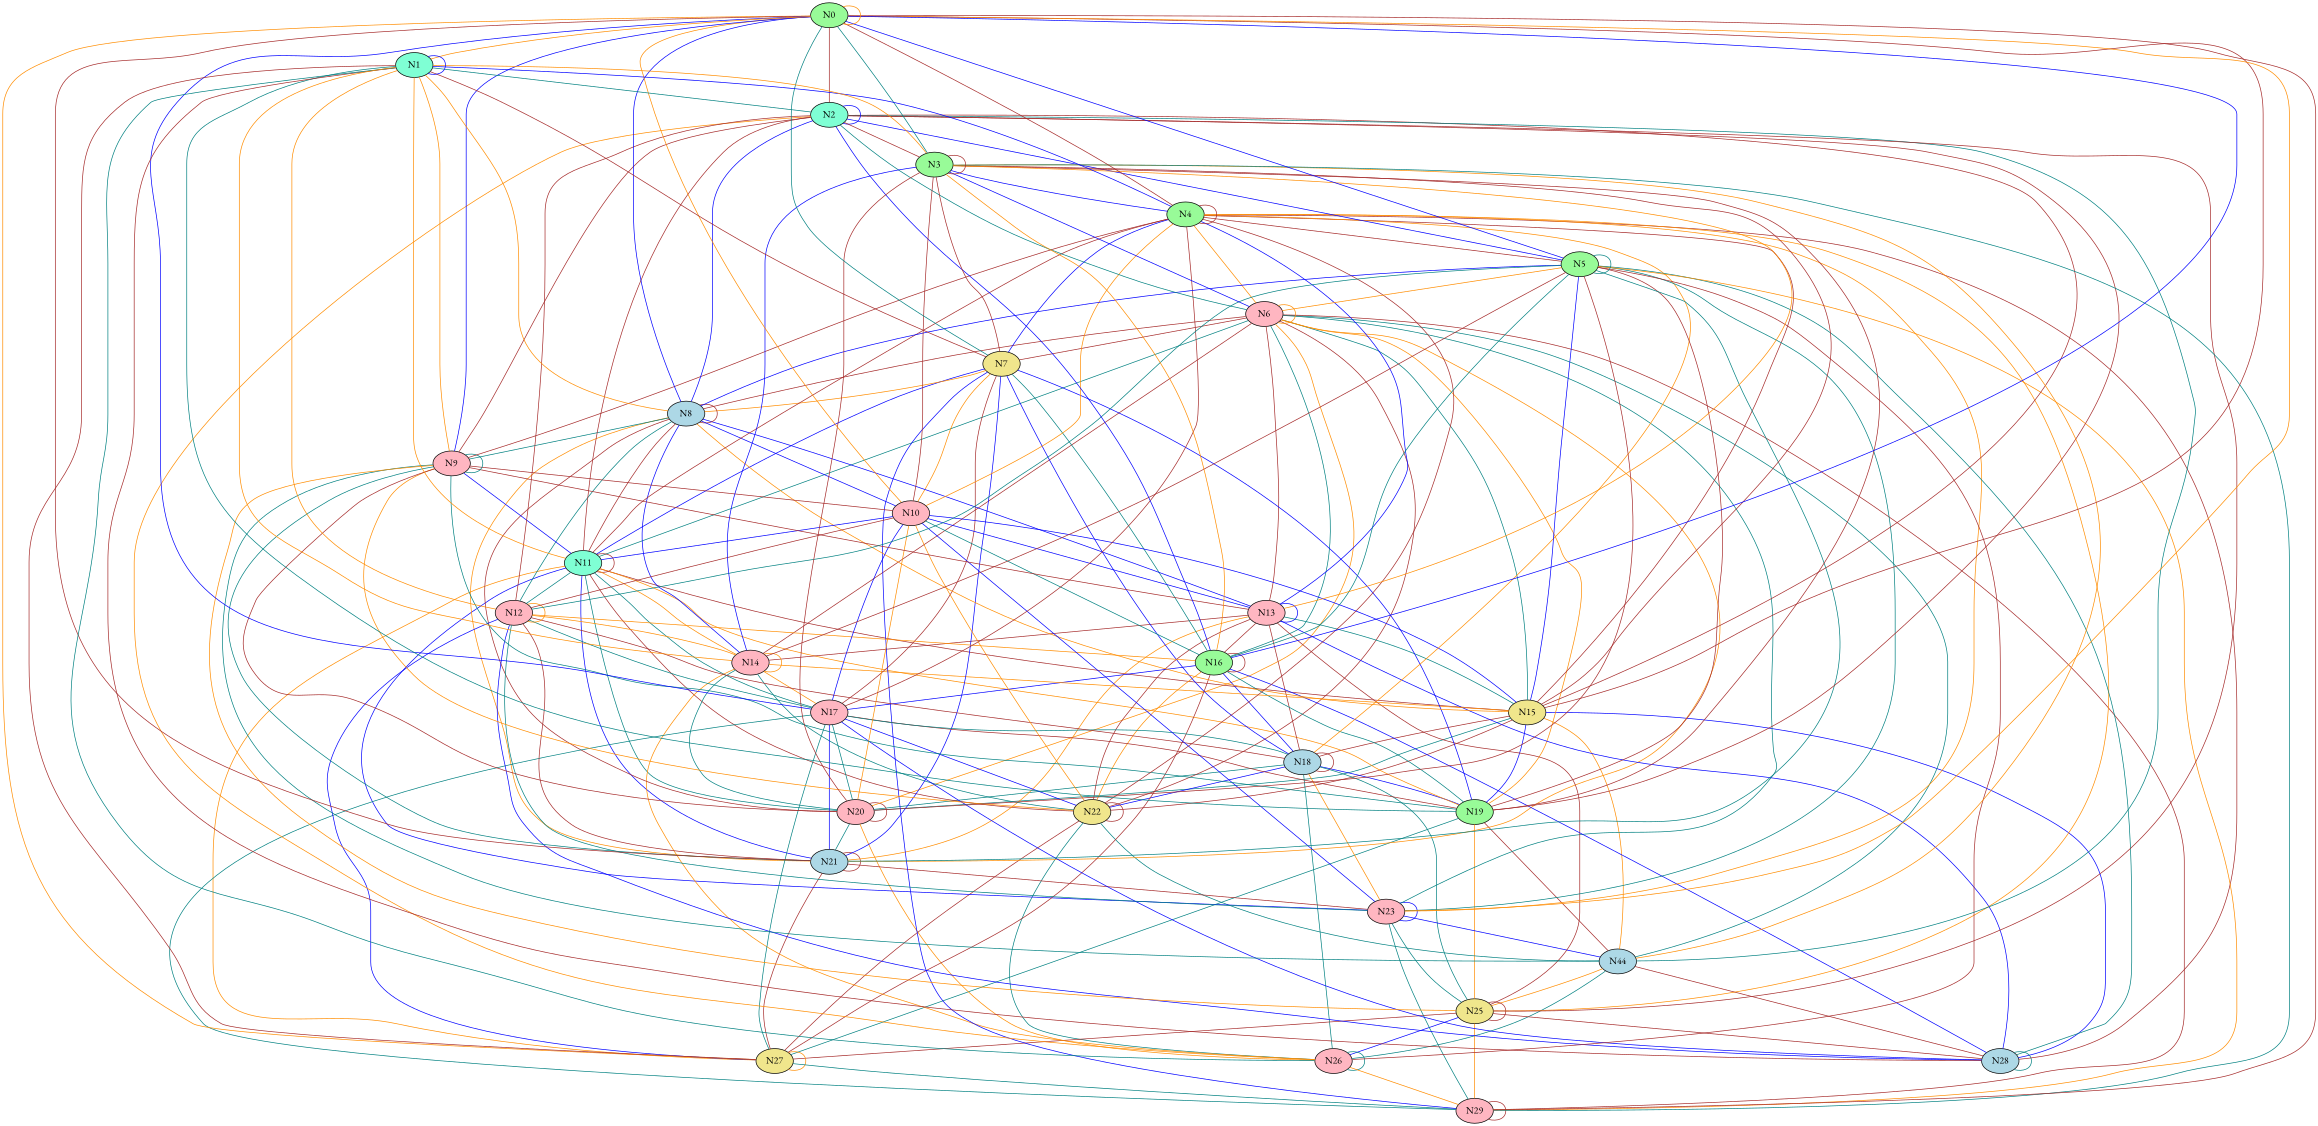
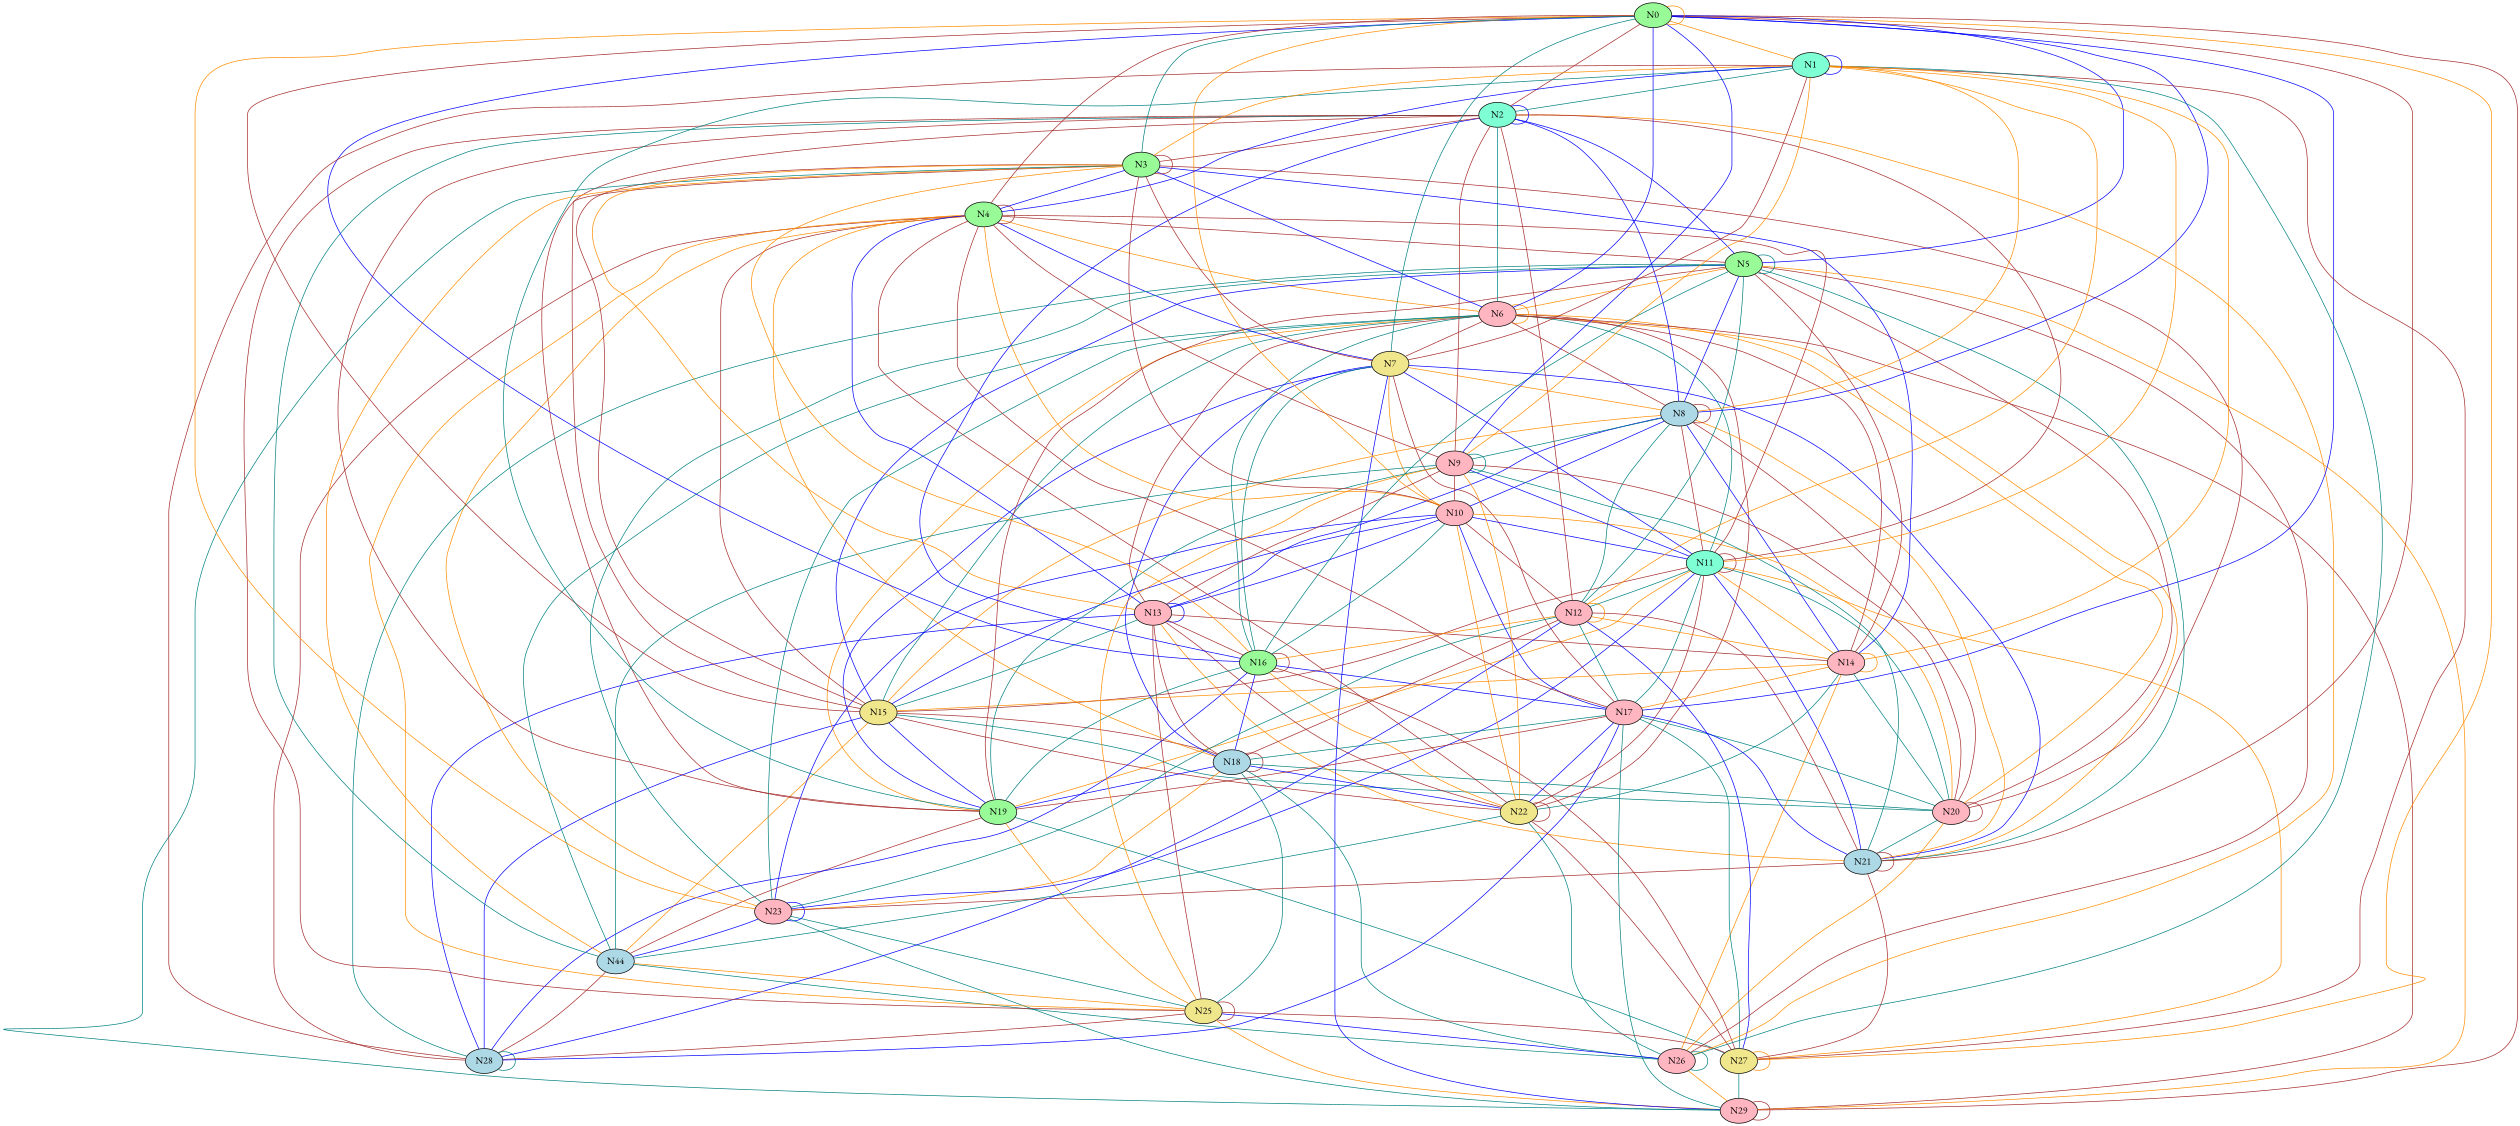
none -> (1649, 192)
